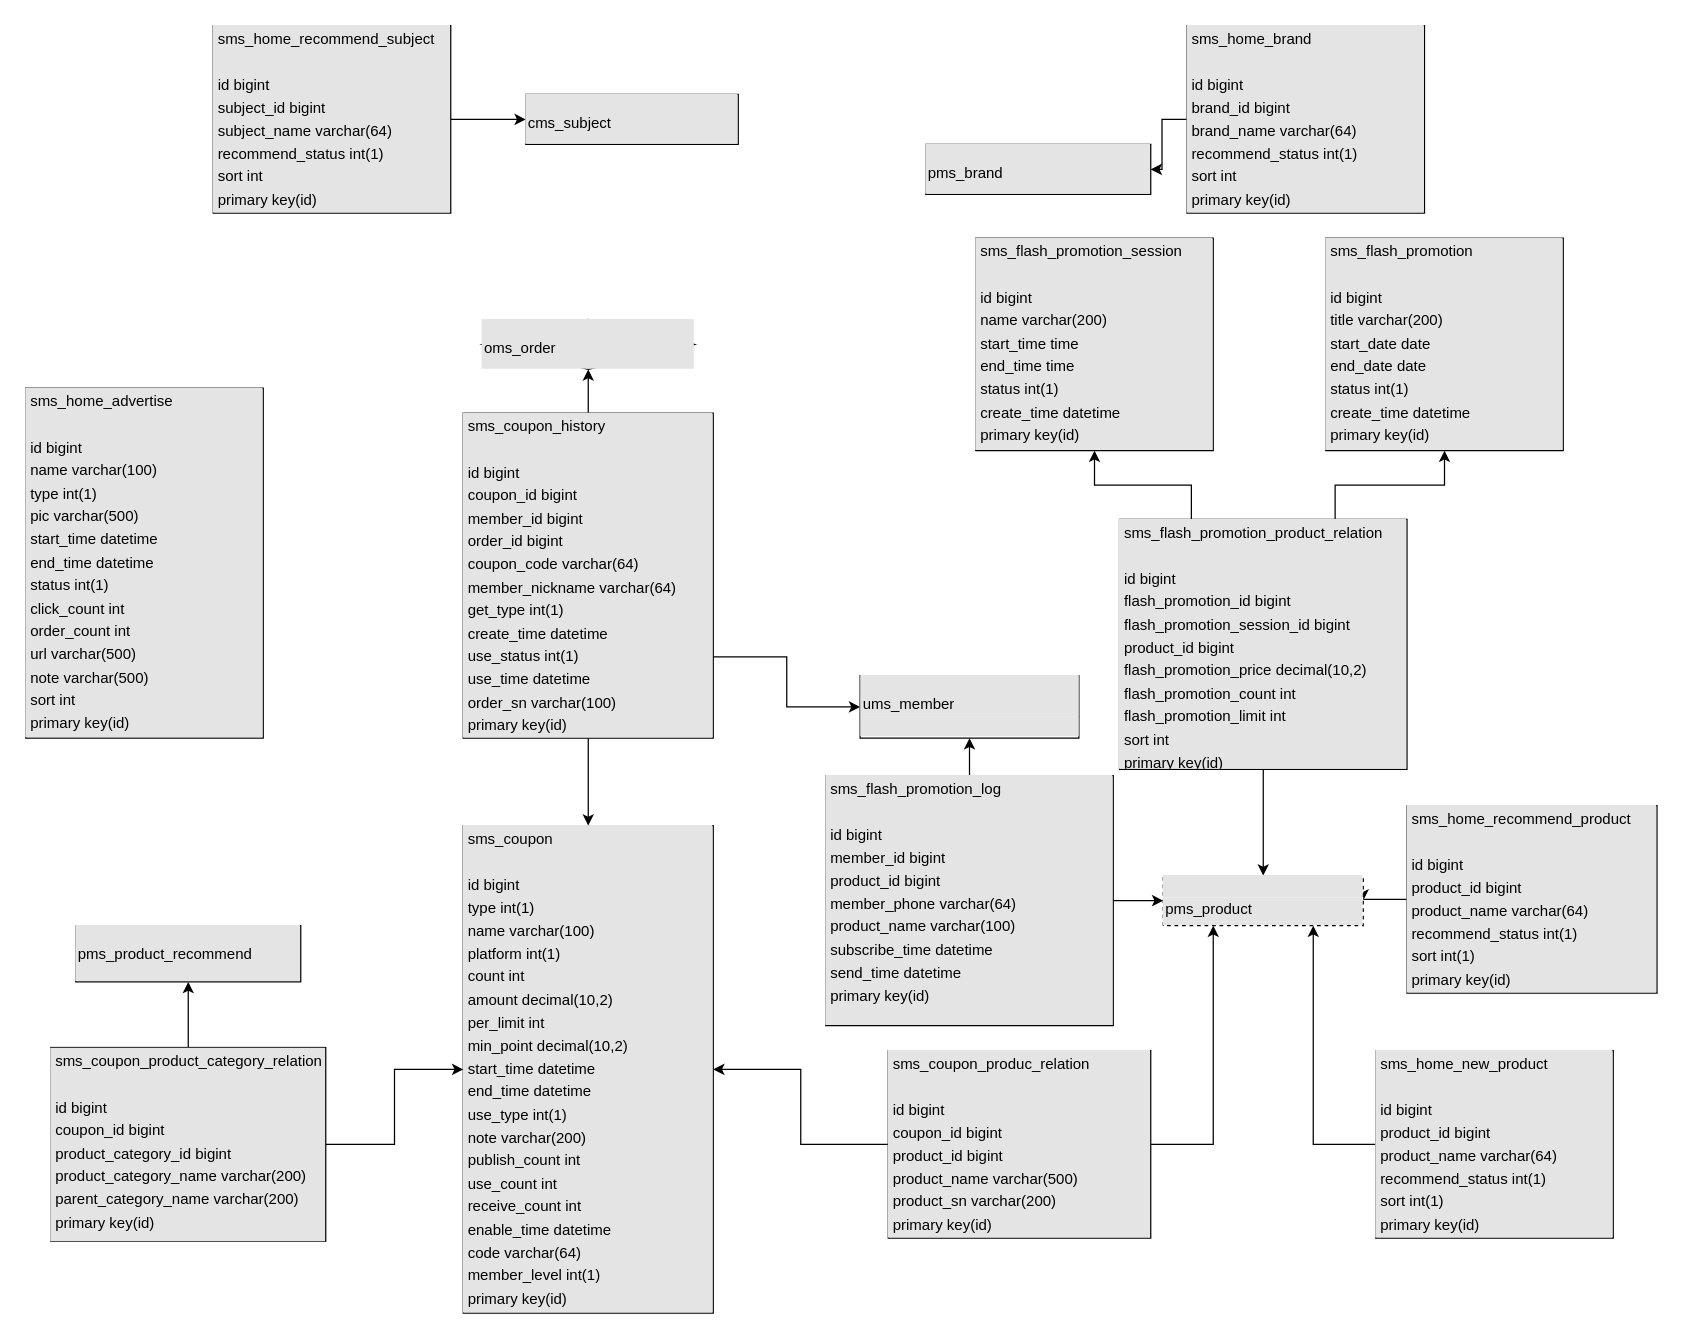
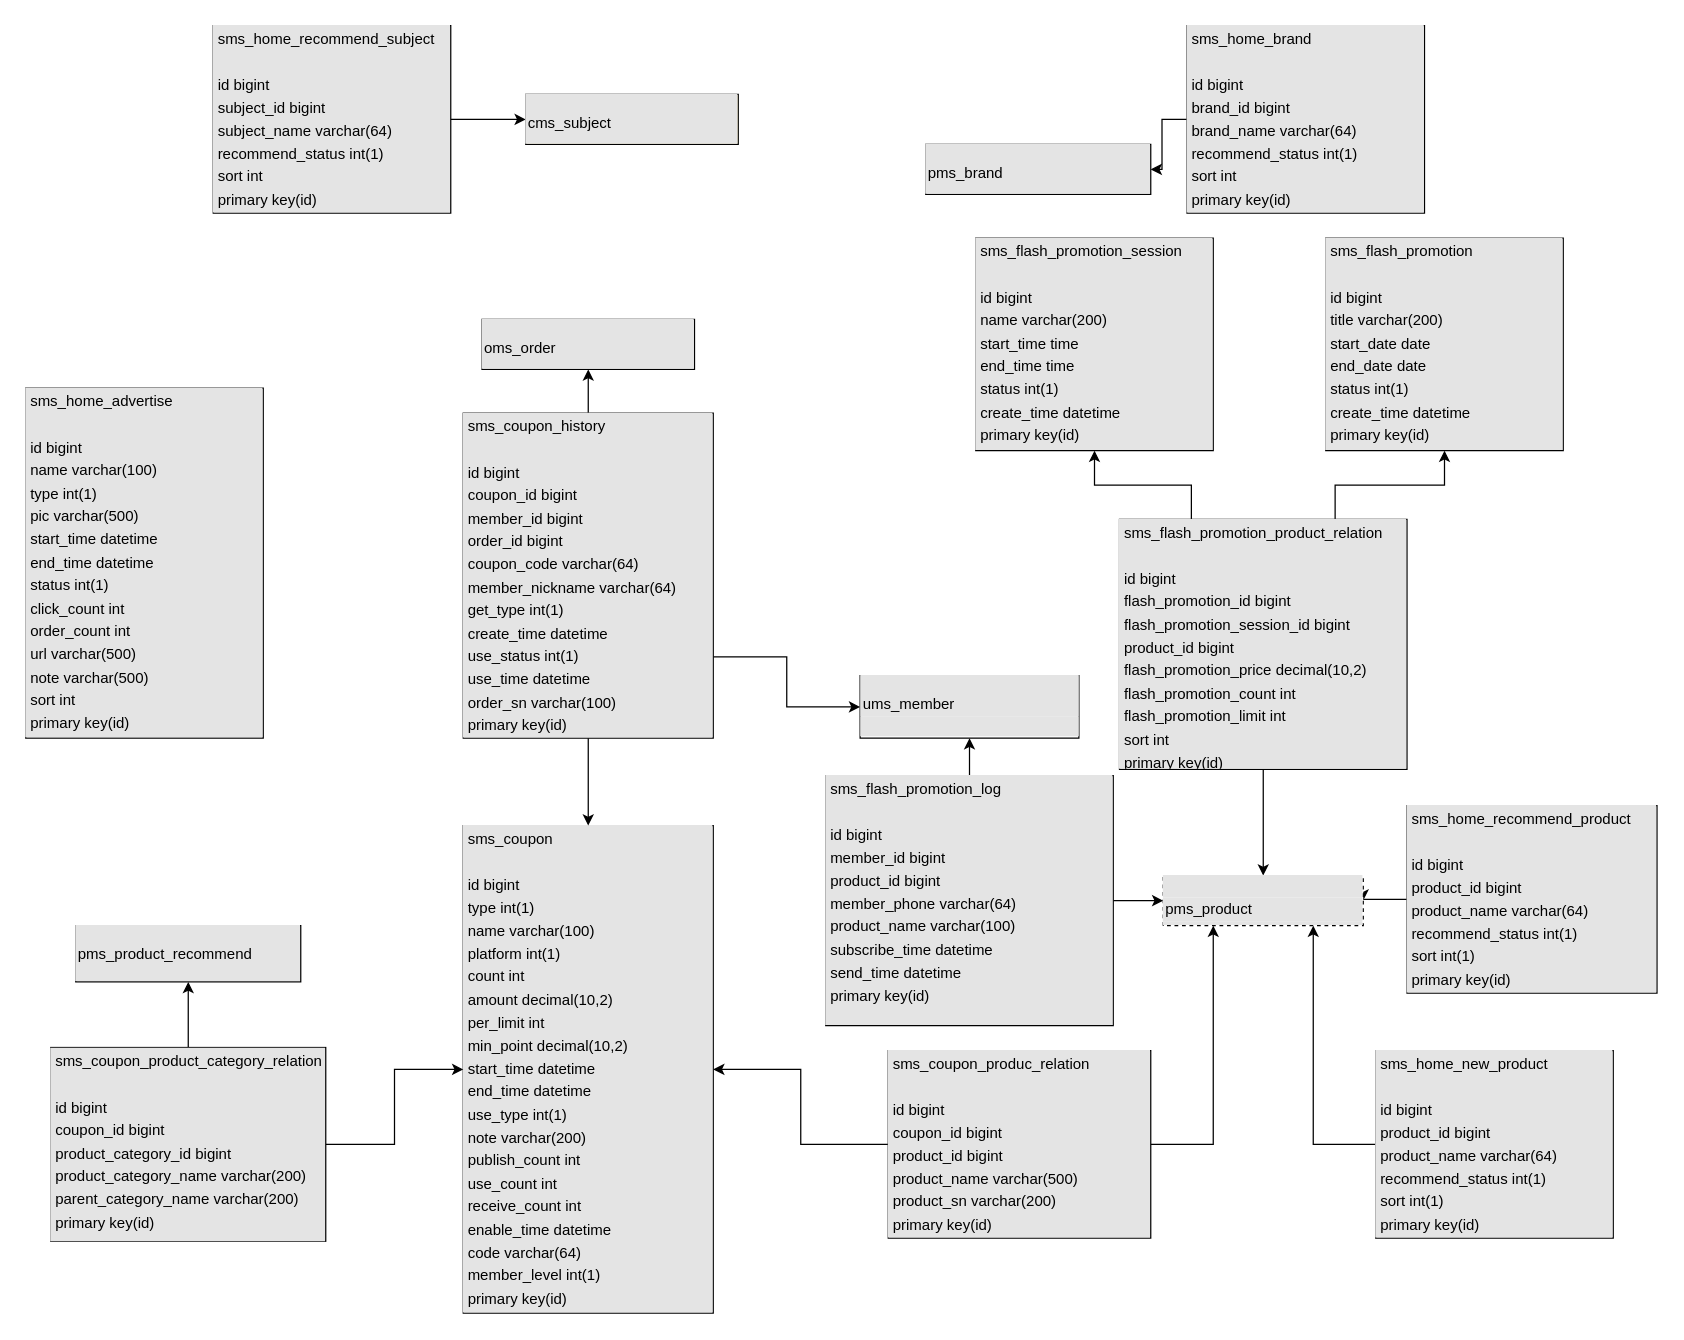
(588, 344) -> (588, 344)
